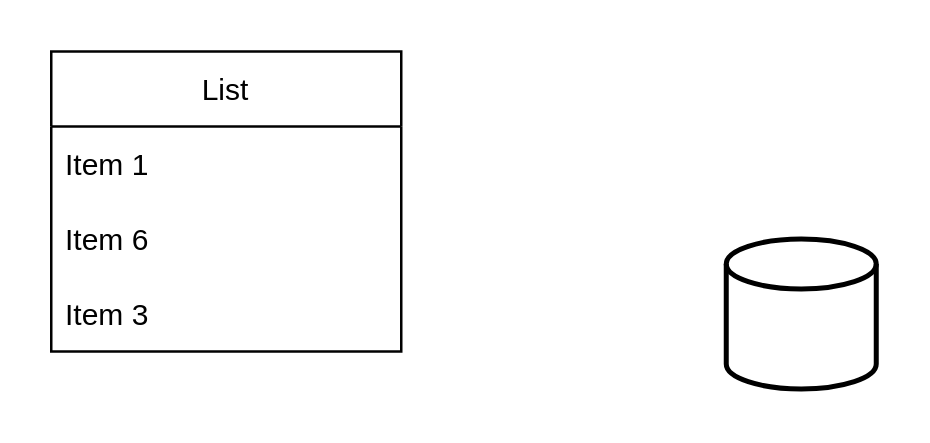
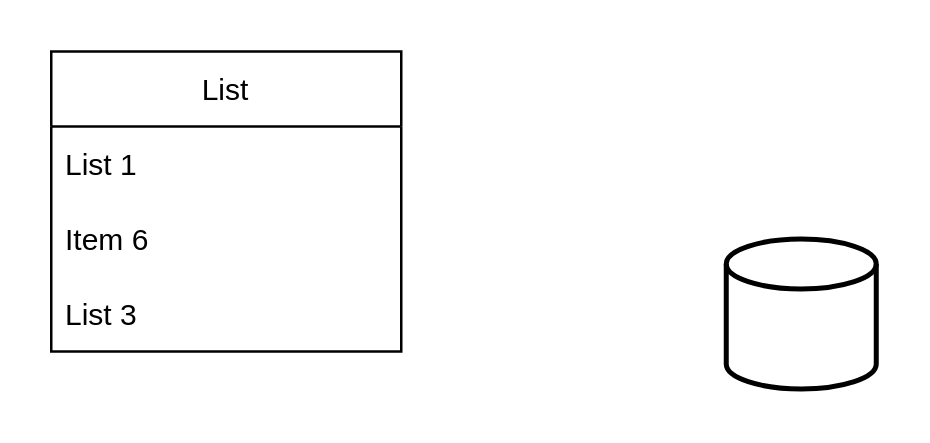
(112, 165) -> (108, 165)
(112, 315) -> (108, 315)
